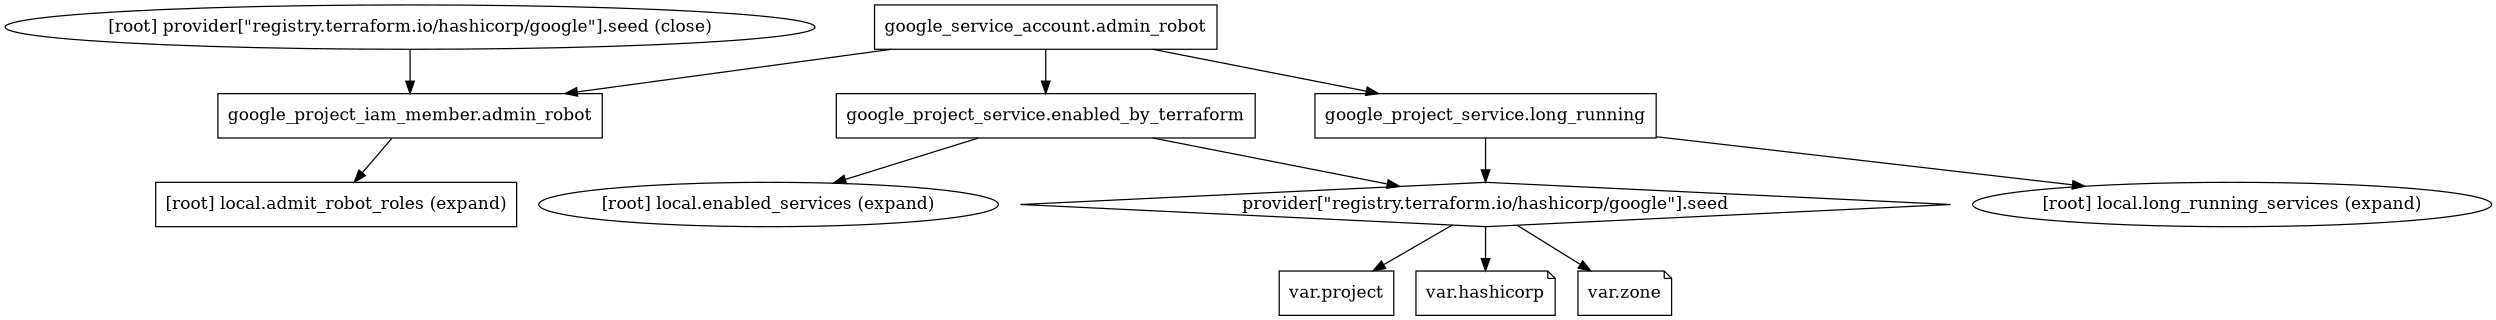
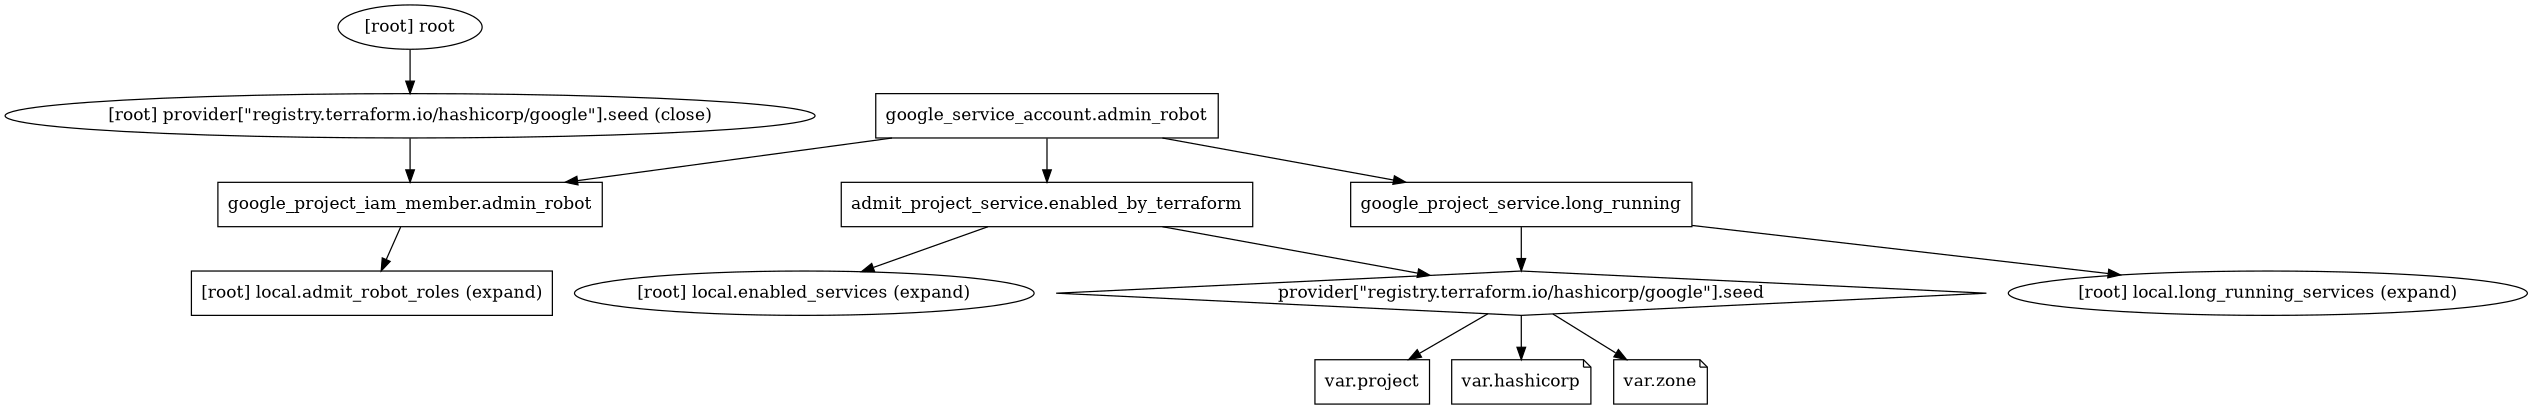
none -> (410, 27)
(1046, 116) -> (1047, 205)
